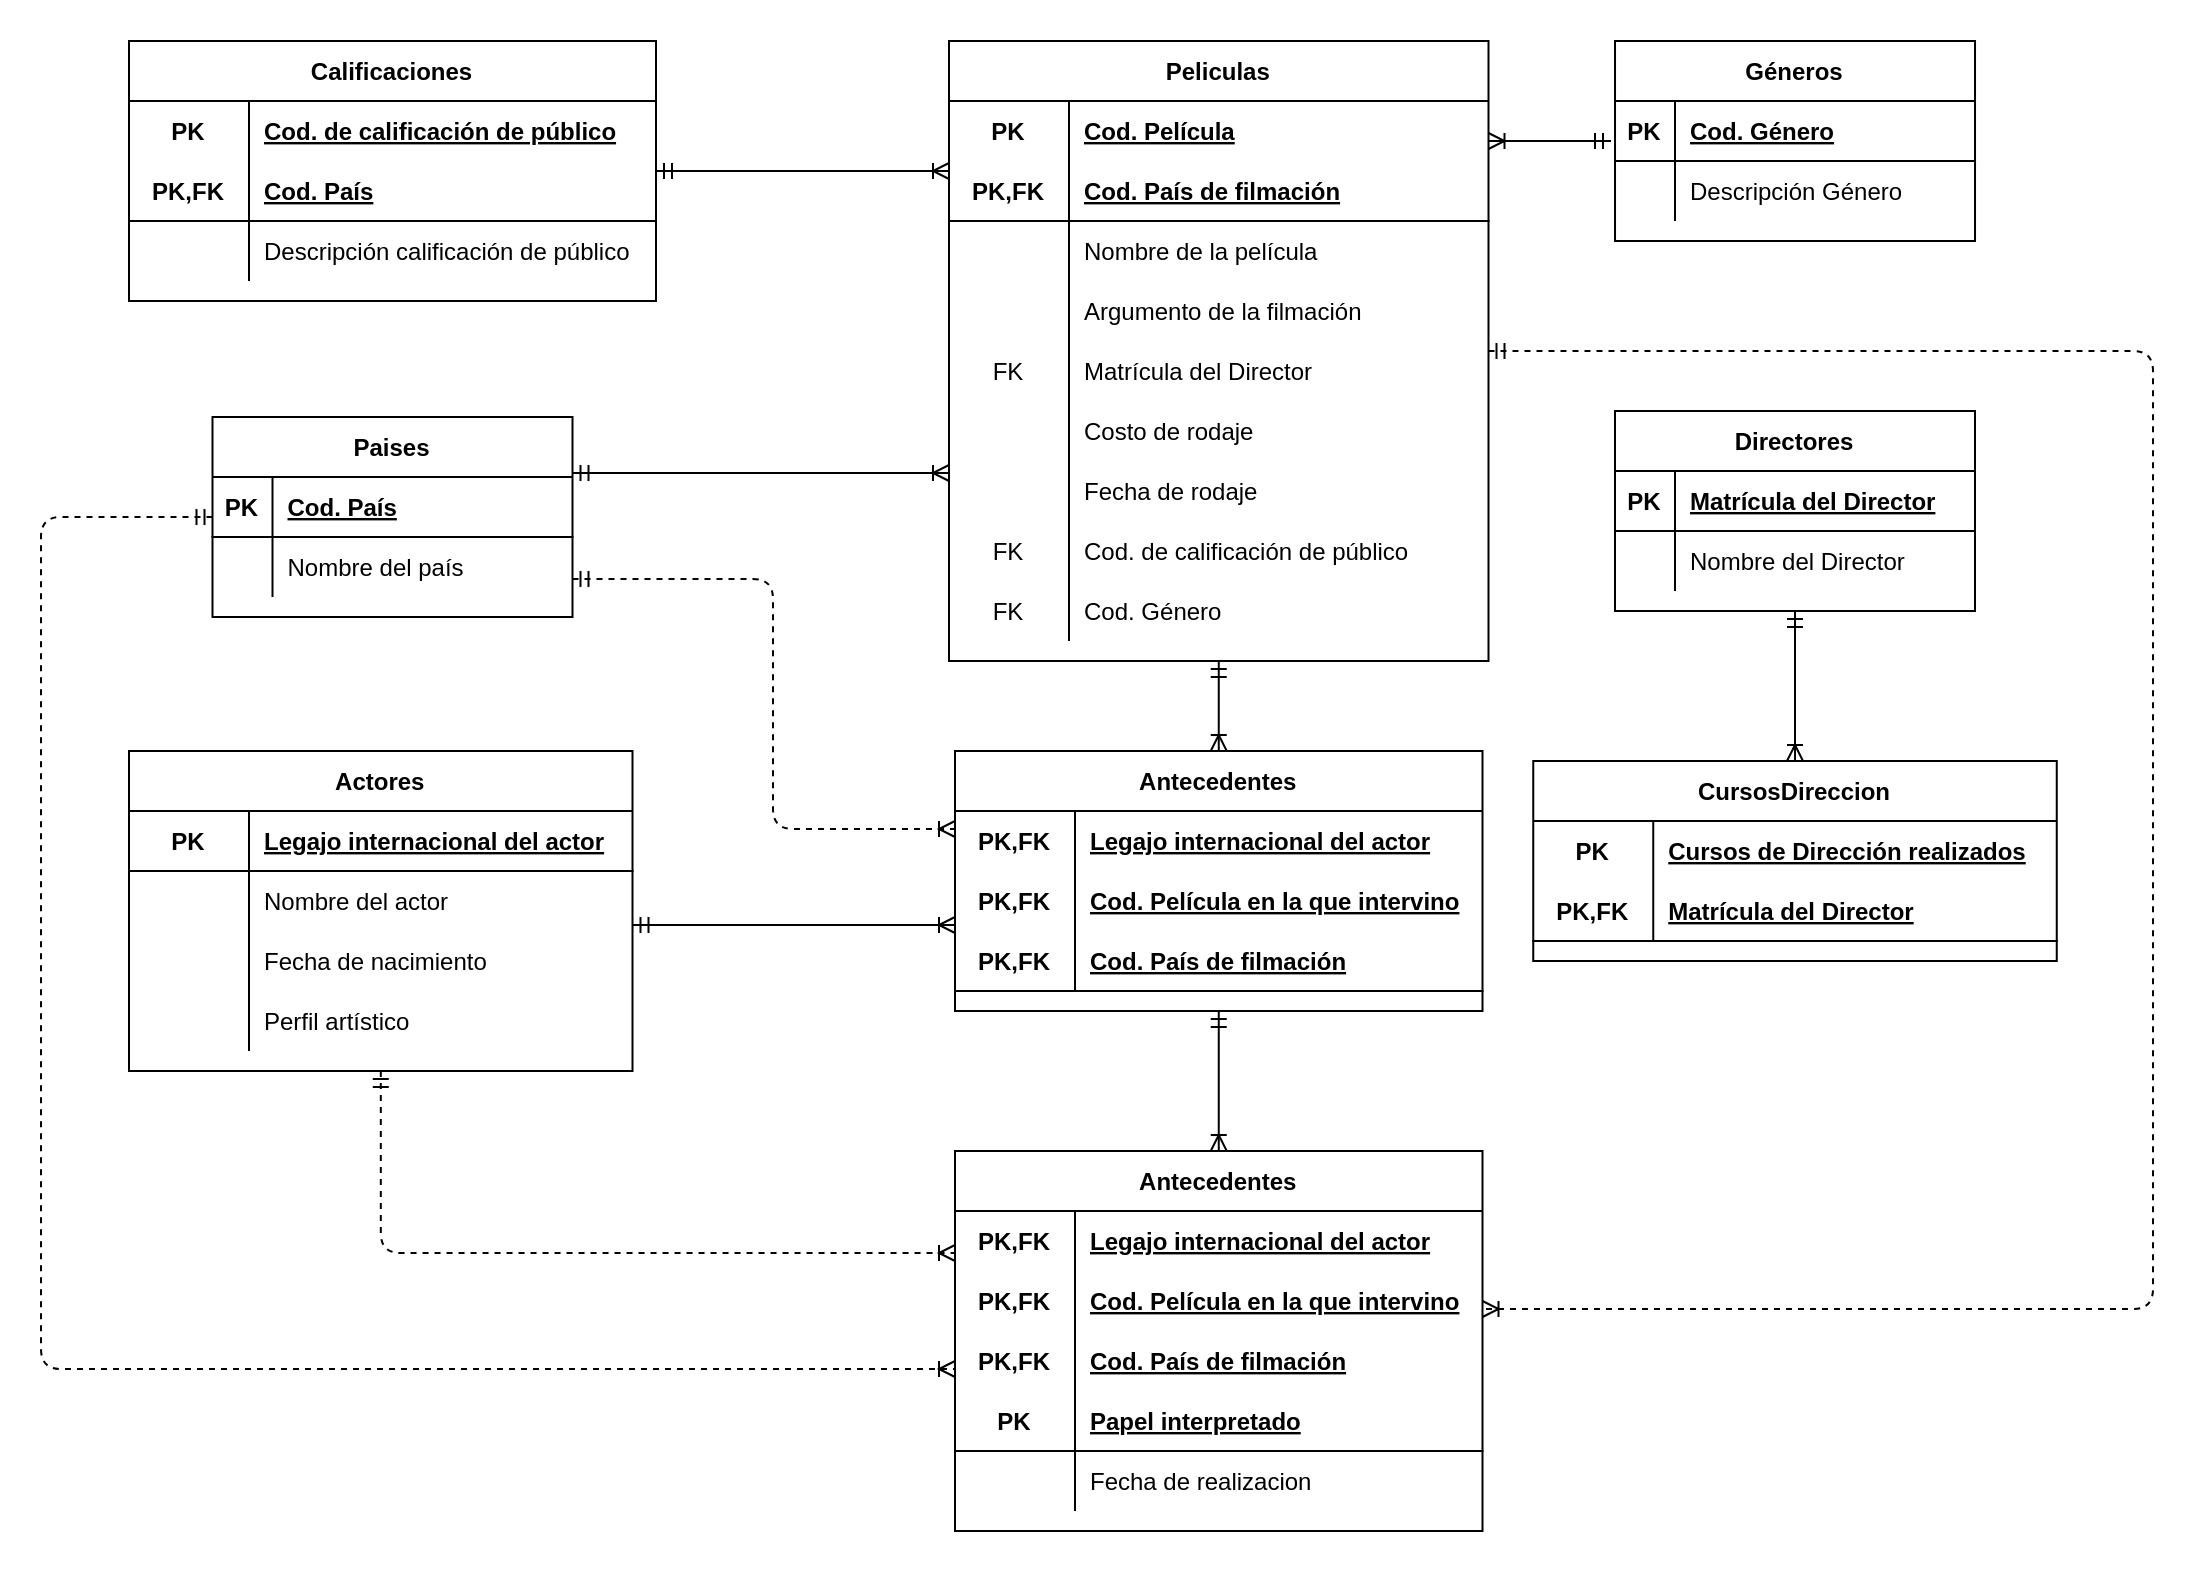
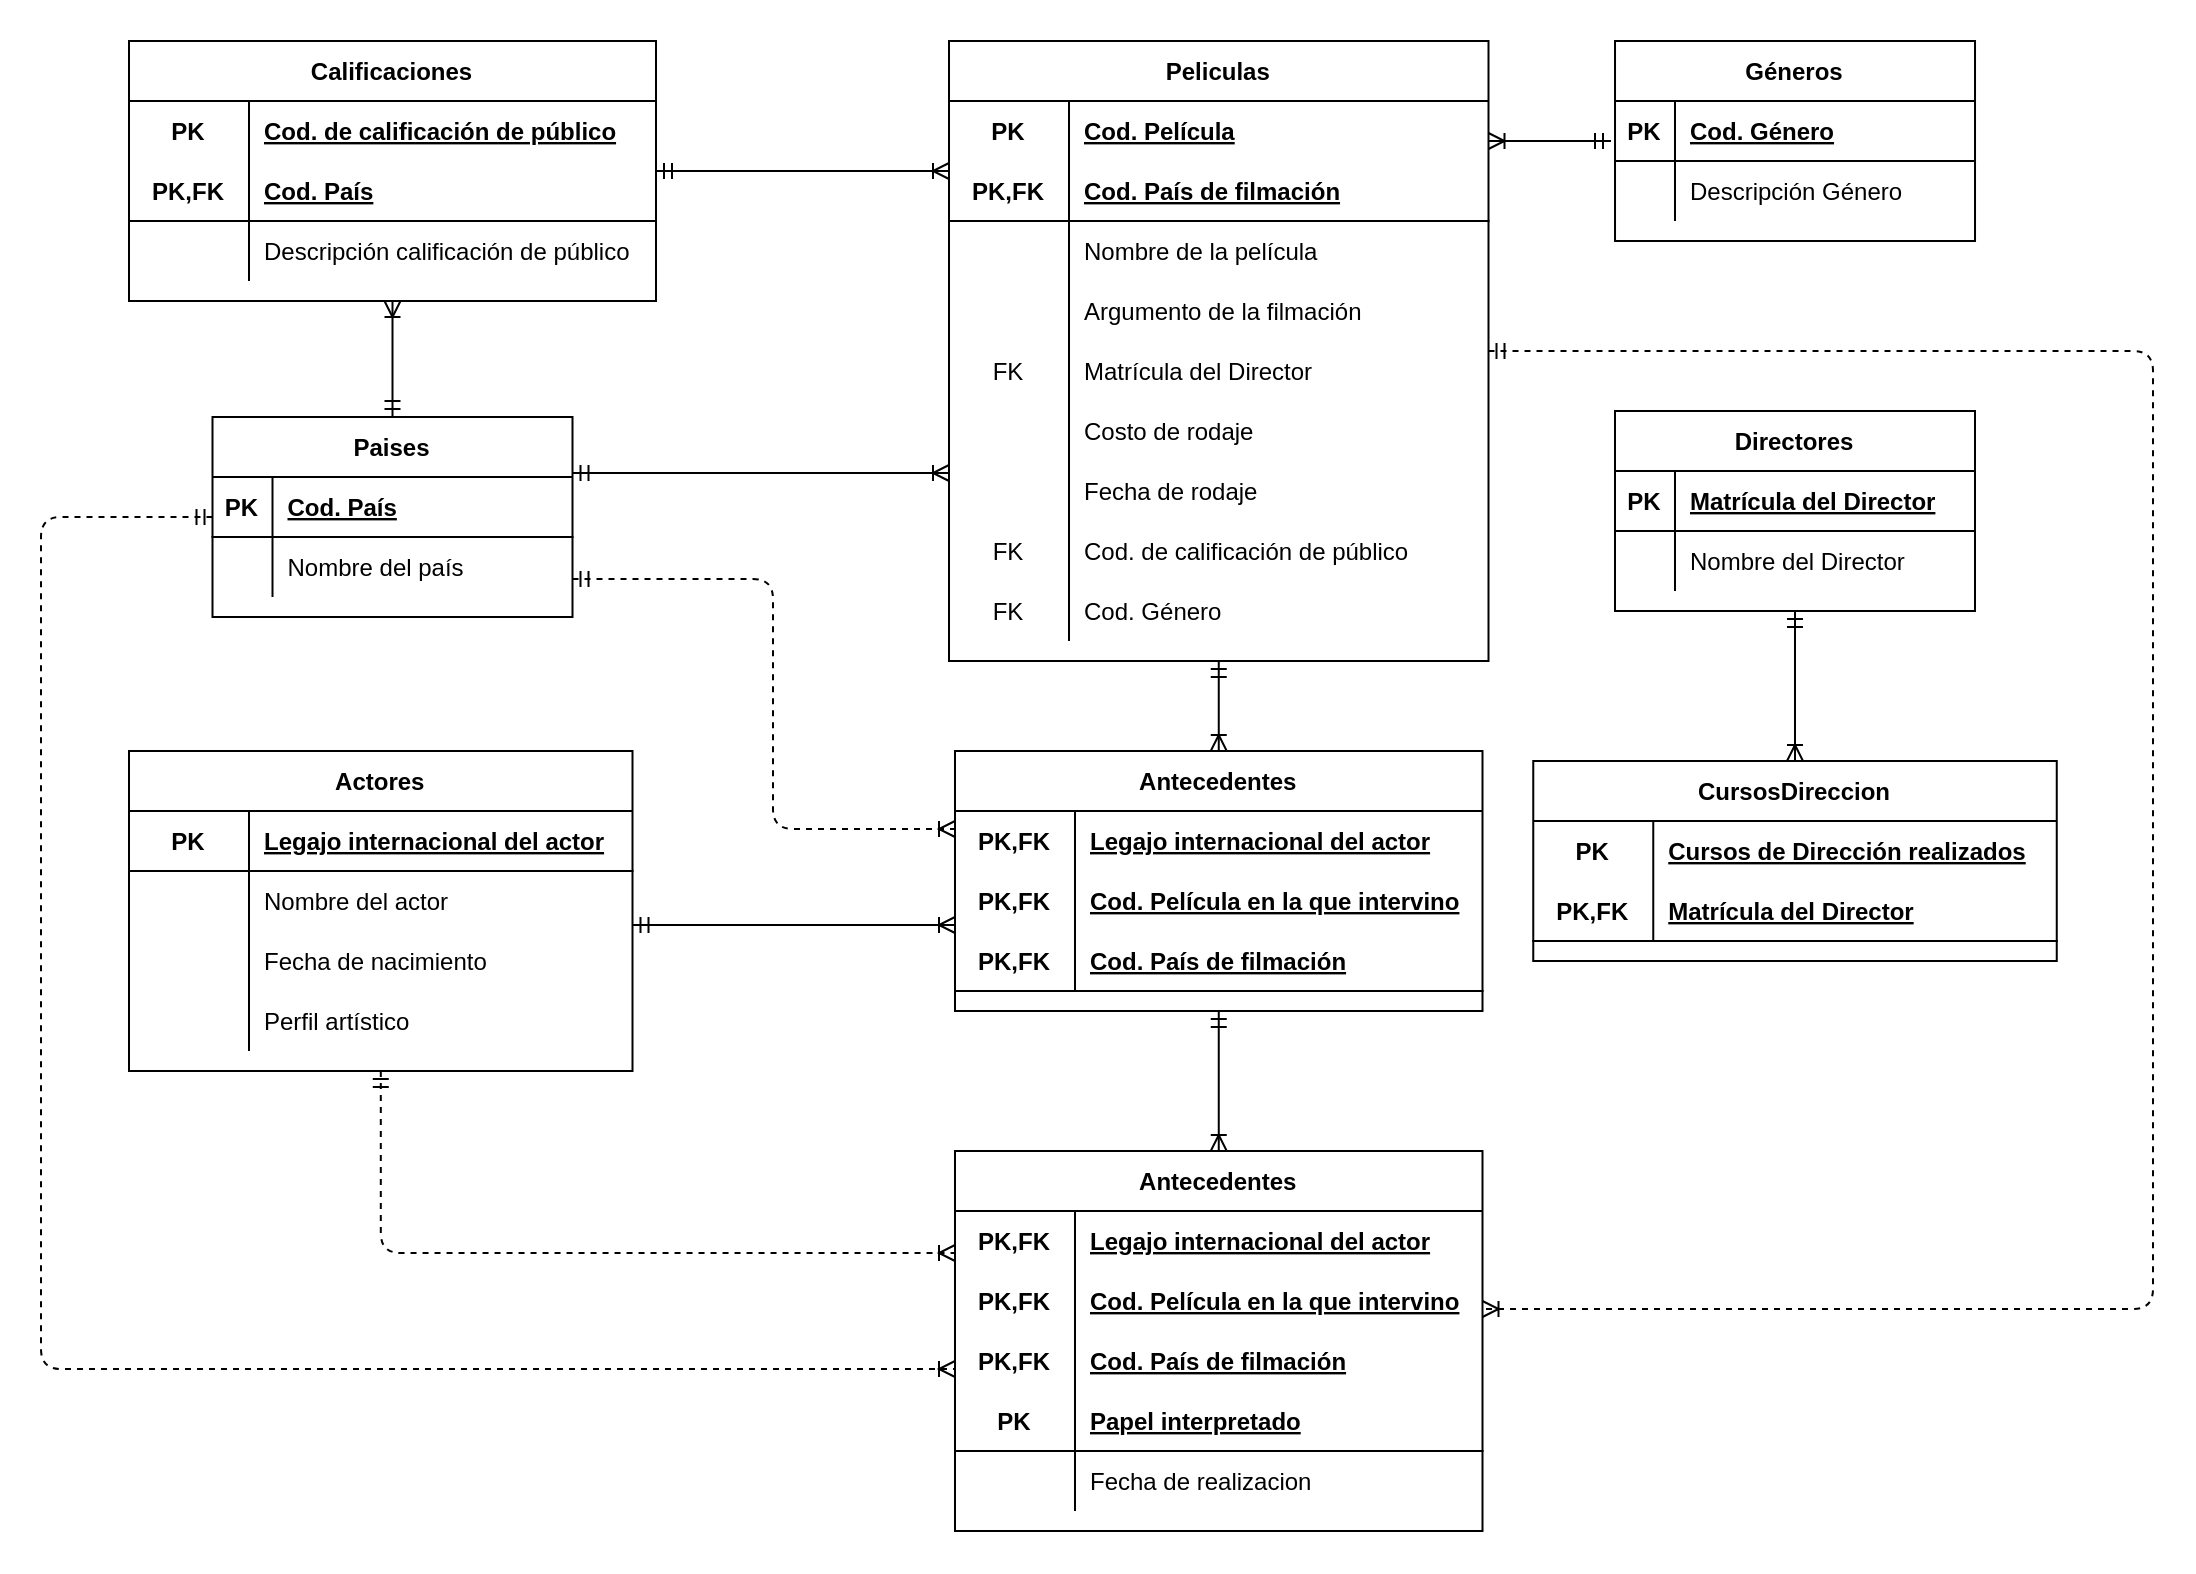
none -> (393, 361)
